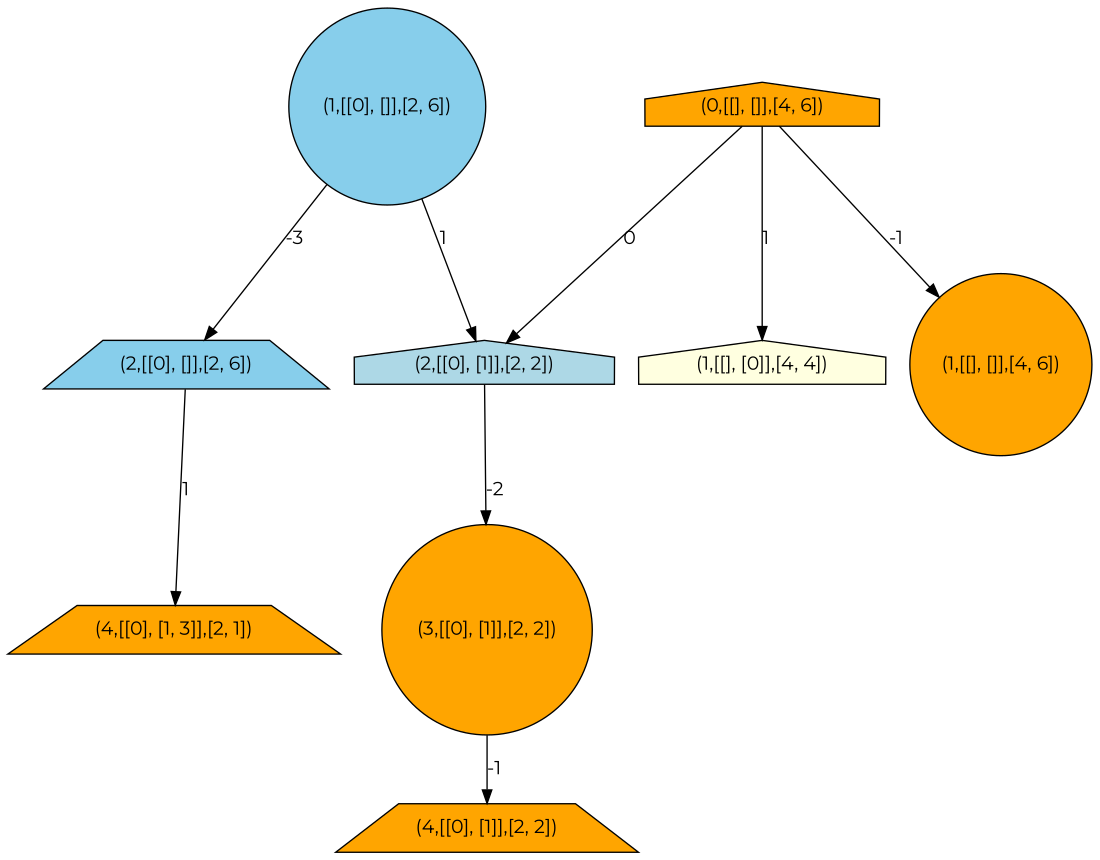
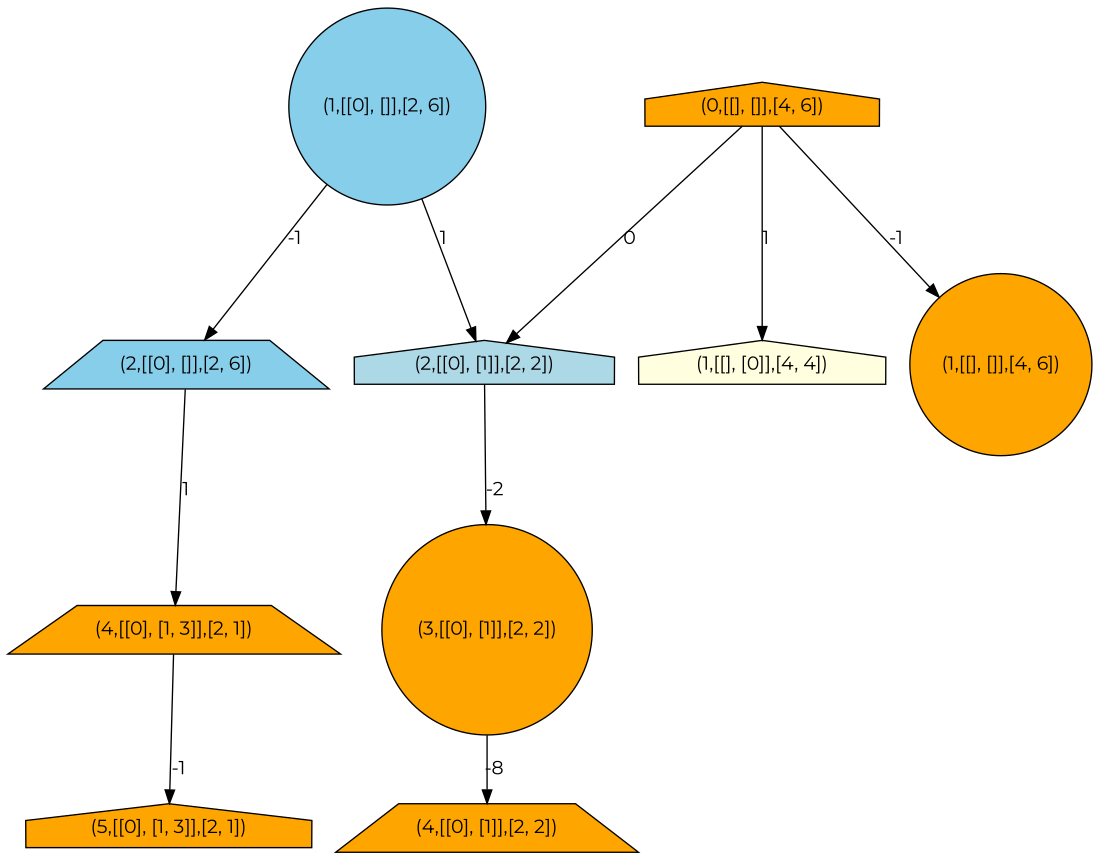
(295, 239) -> (295, 239)
(494, 769) -> (494, 769)
none -> (169, 828)
